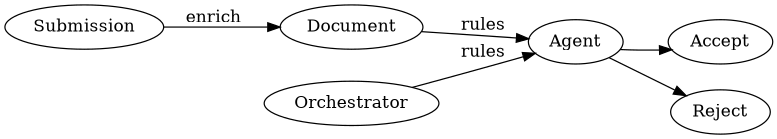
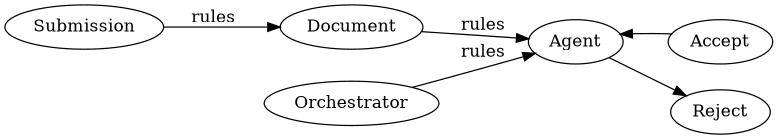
(214, 18) -> (214, 18)
(640, 50) -> (652, 34)
